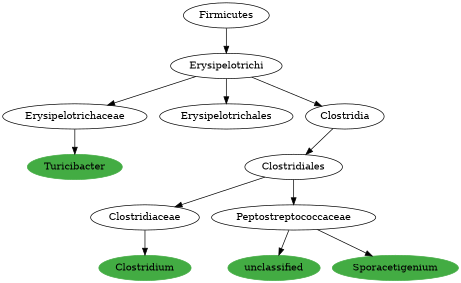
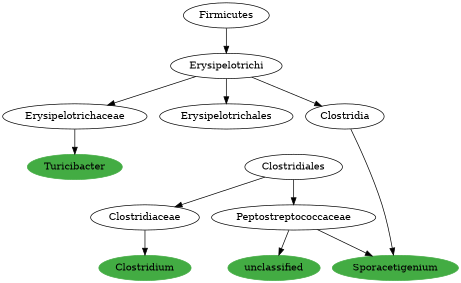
(322, 139) -> (376, 187)
